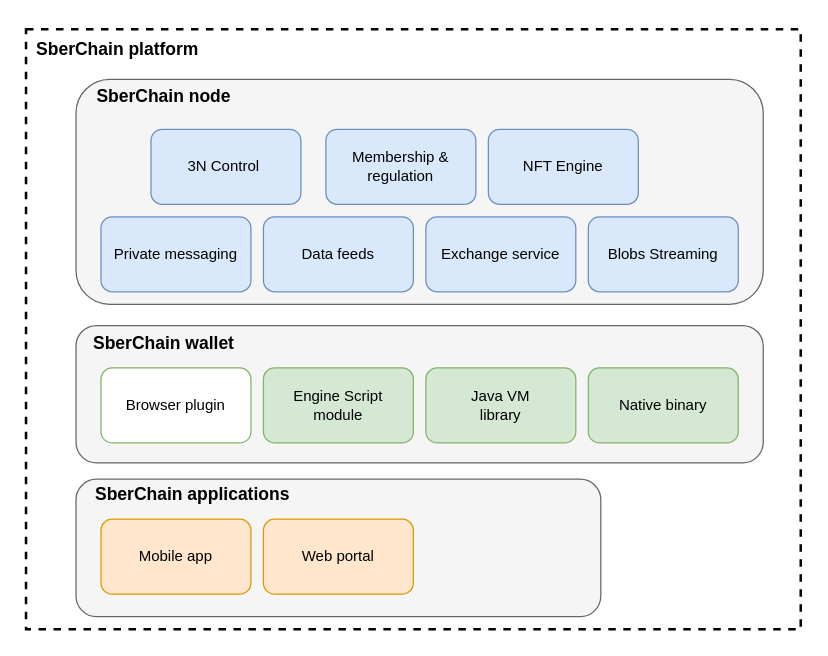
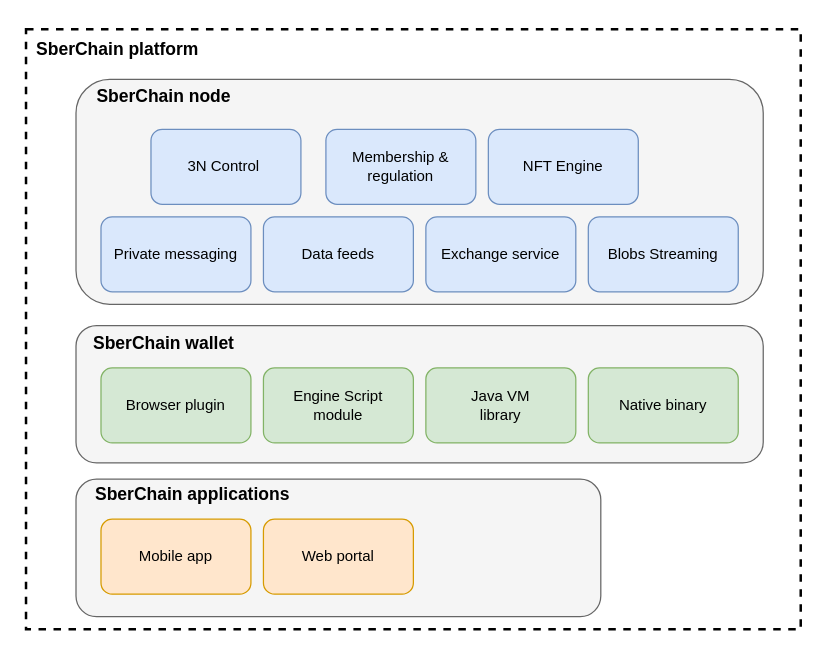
(176, 406) -> (176, 406)
